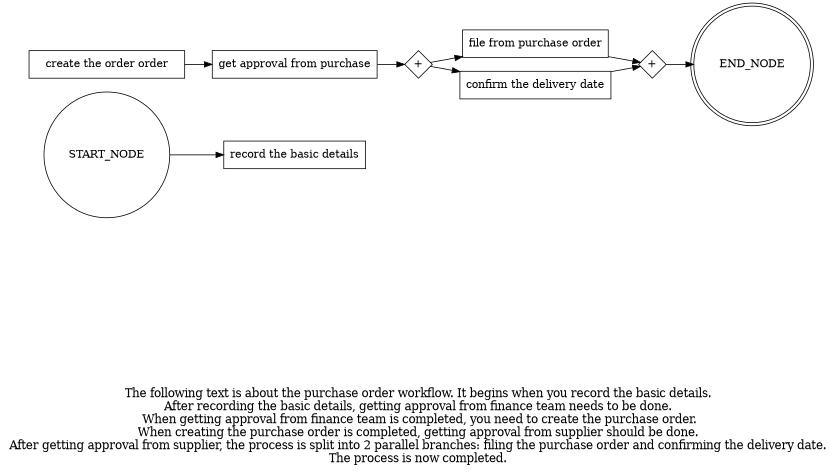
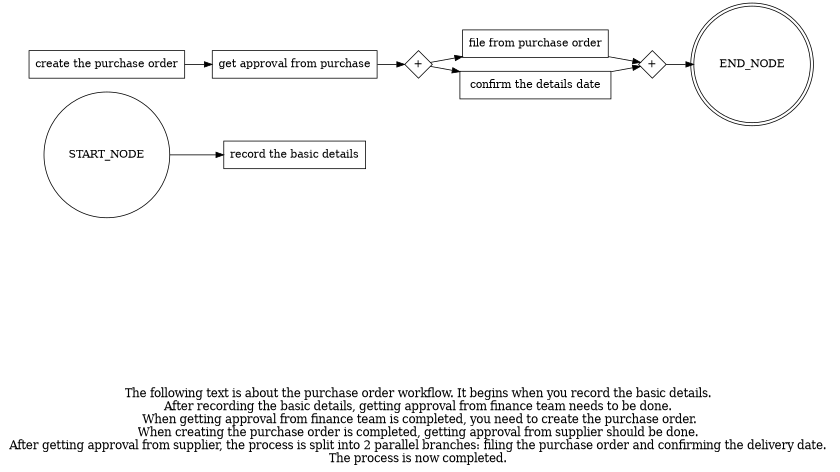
(107, 64) -> (107, 64)
(535, 85) -> (535, 85)
